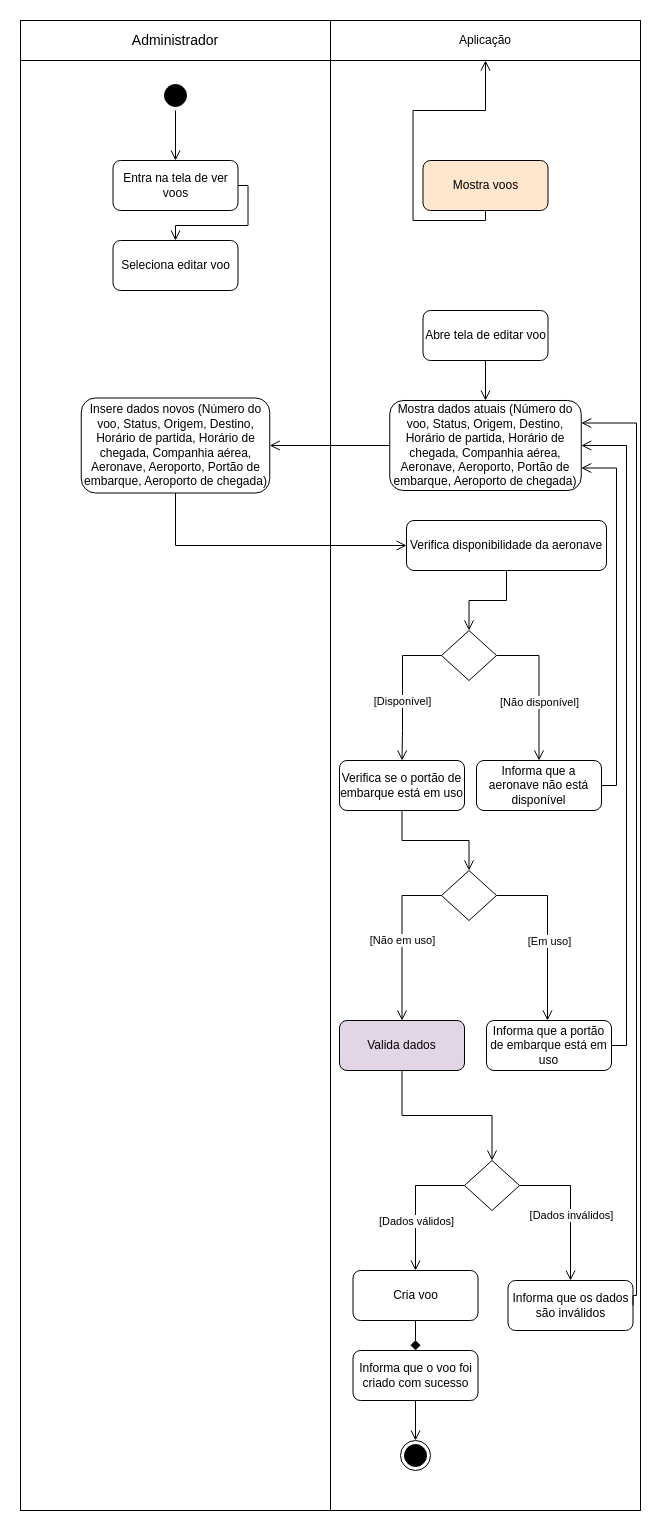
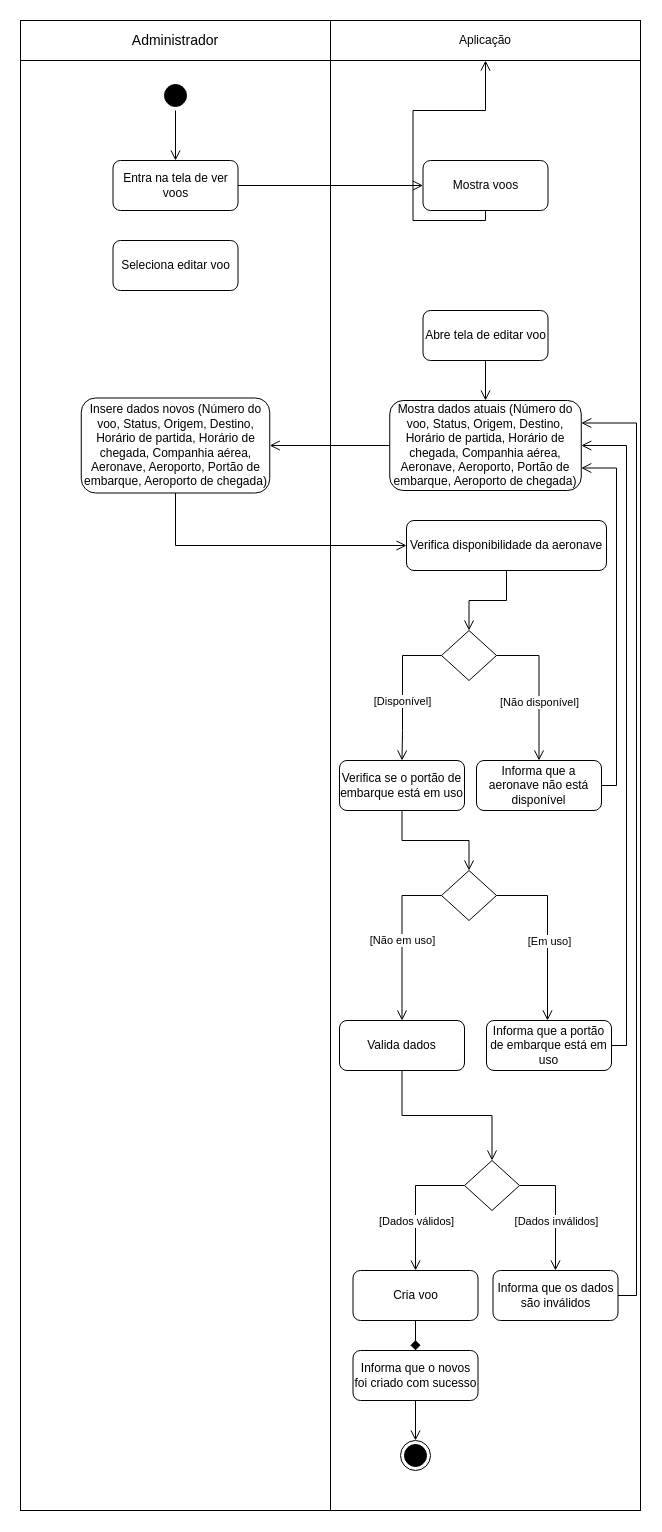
(486, 186) -> (486, 186)
(227, 226) -> (333, 186)
(402, 1046) -> (402, 1046)
(571, 1306) -> (556, 1296)
(416, 1376) -> (416, 1376)
